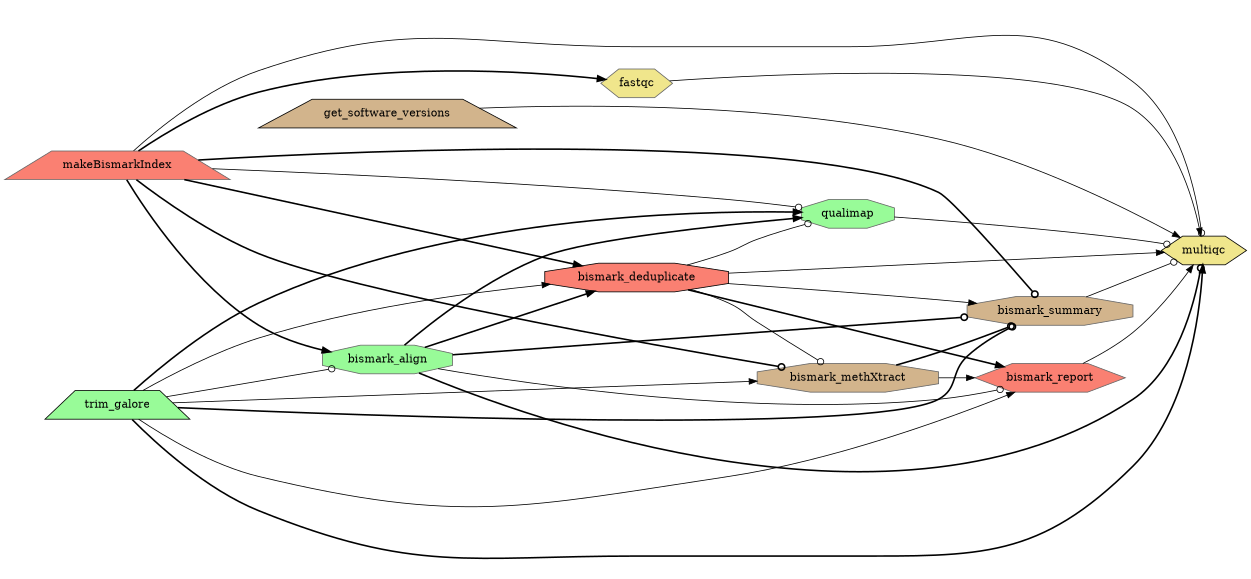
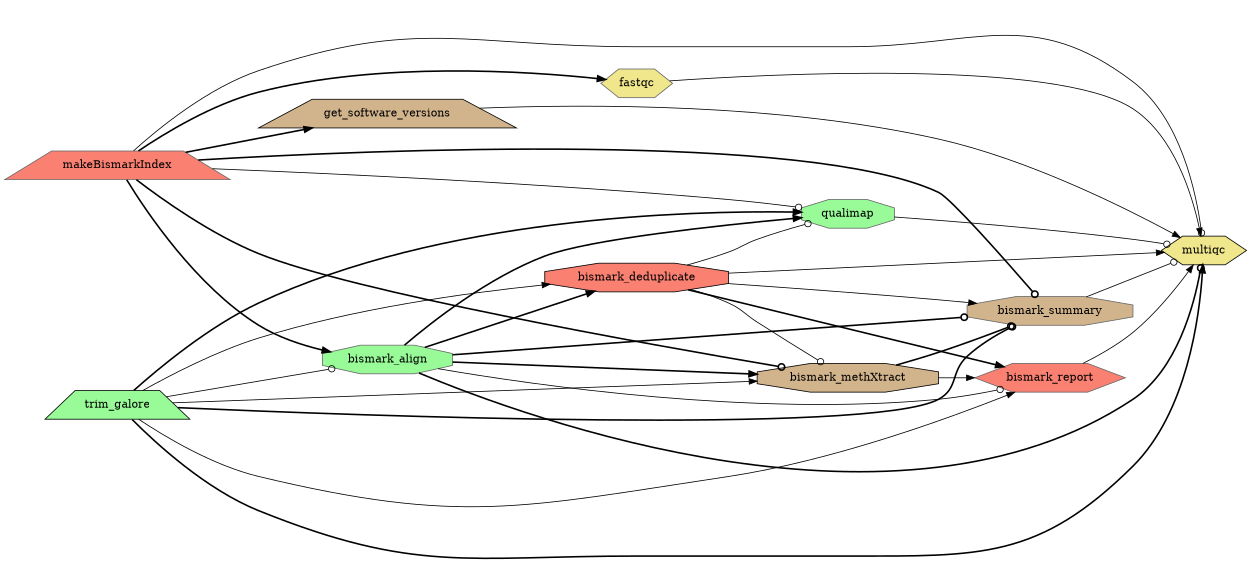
(379, 222) -> (245, 141)
none -> (601, 368)
(848, 378) -> (848, 378)
